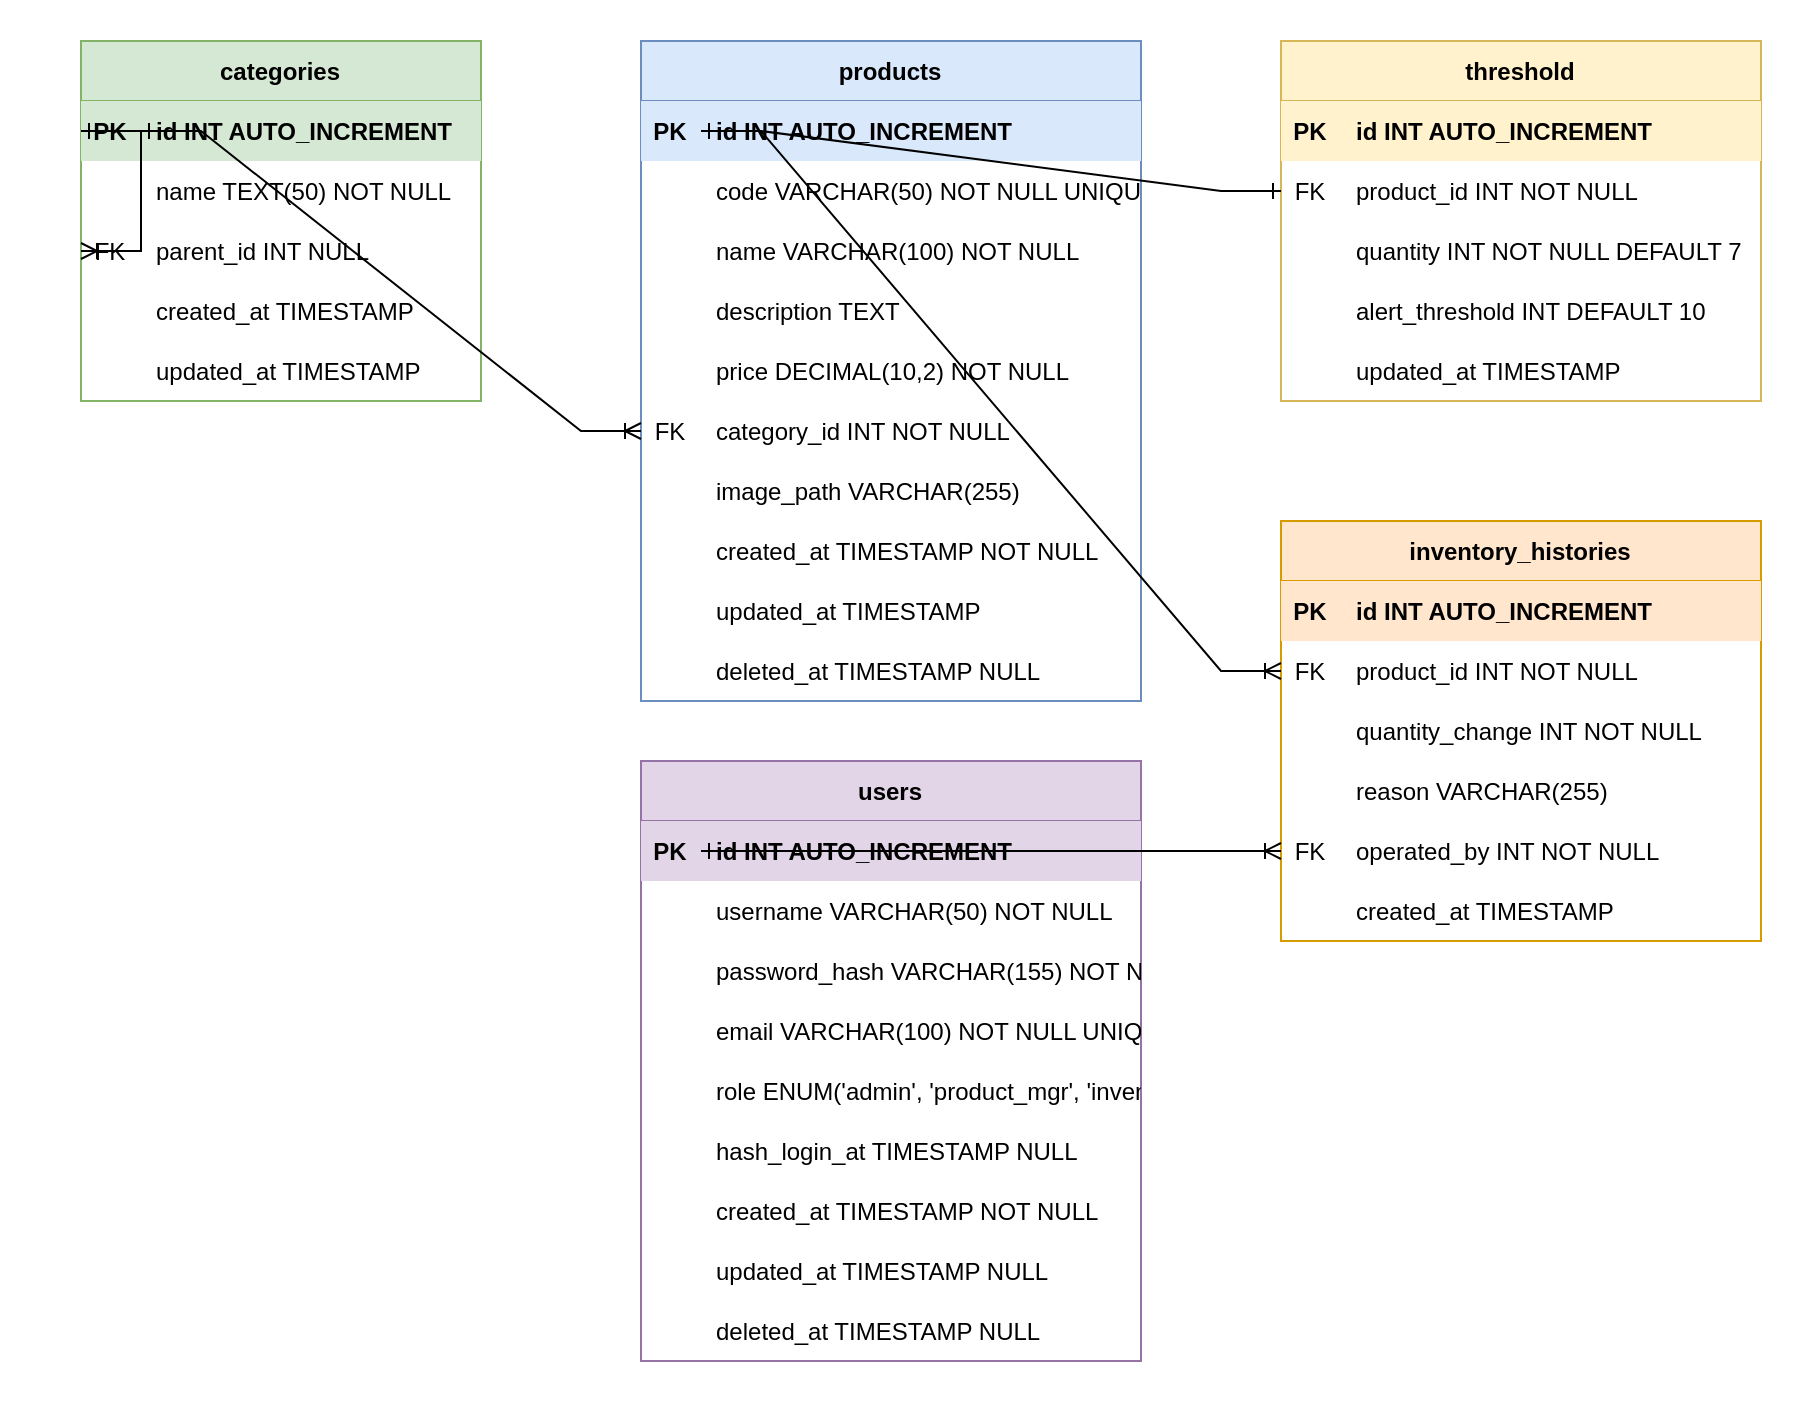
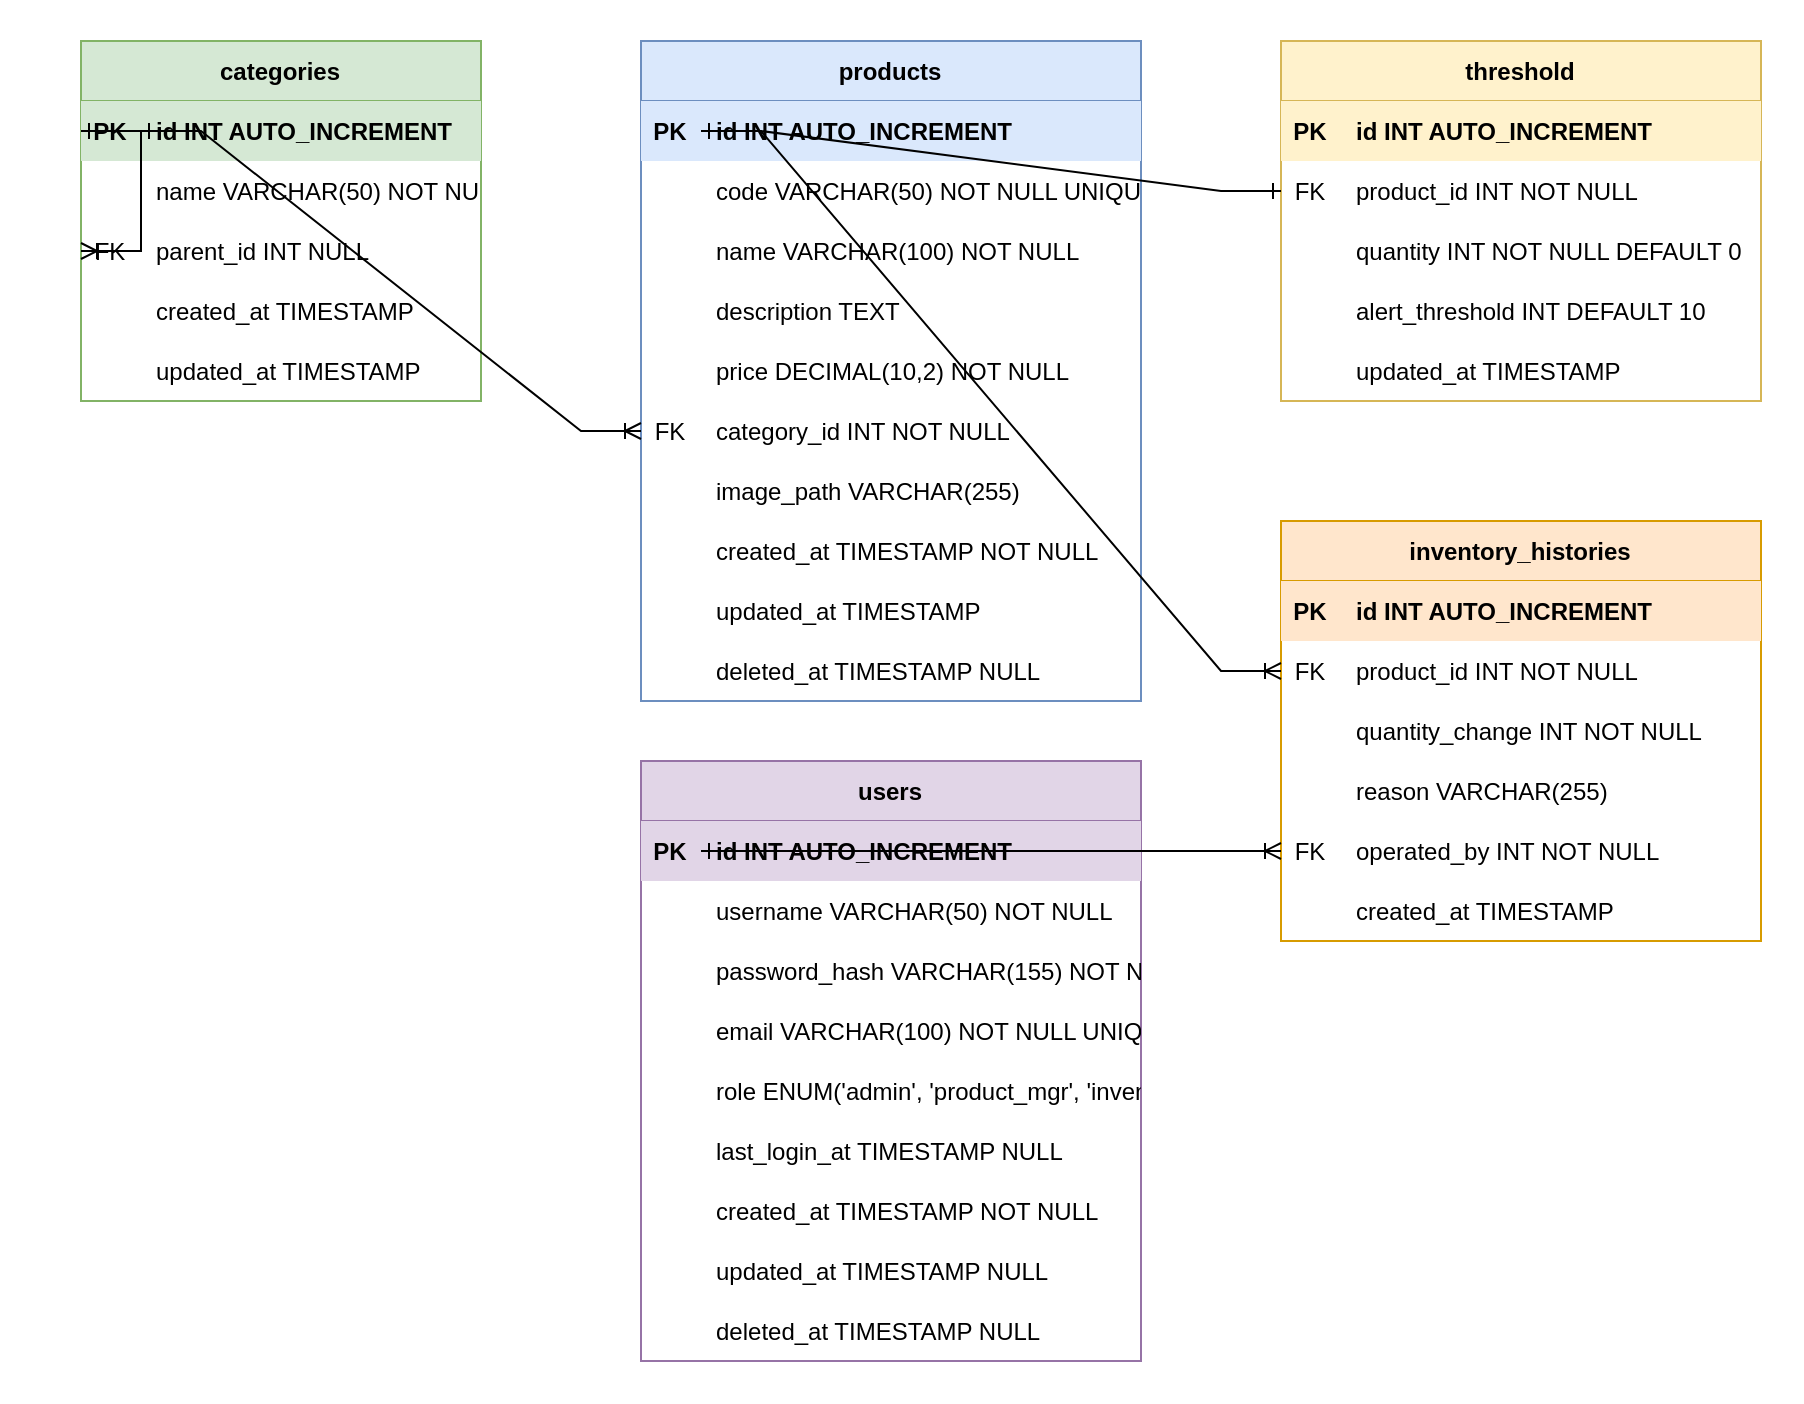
(294, 192) -> (315, 192)
(1546, 252) -> (1546, 252)
(892, 1152) -> (889, 1152)
